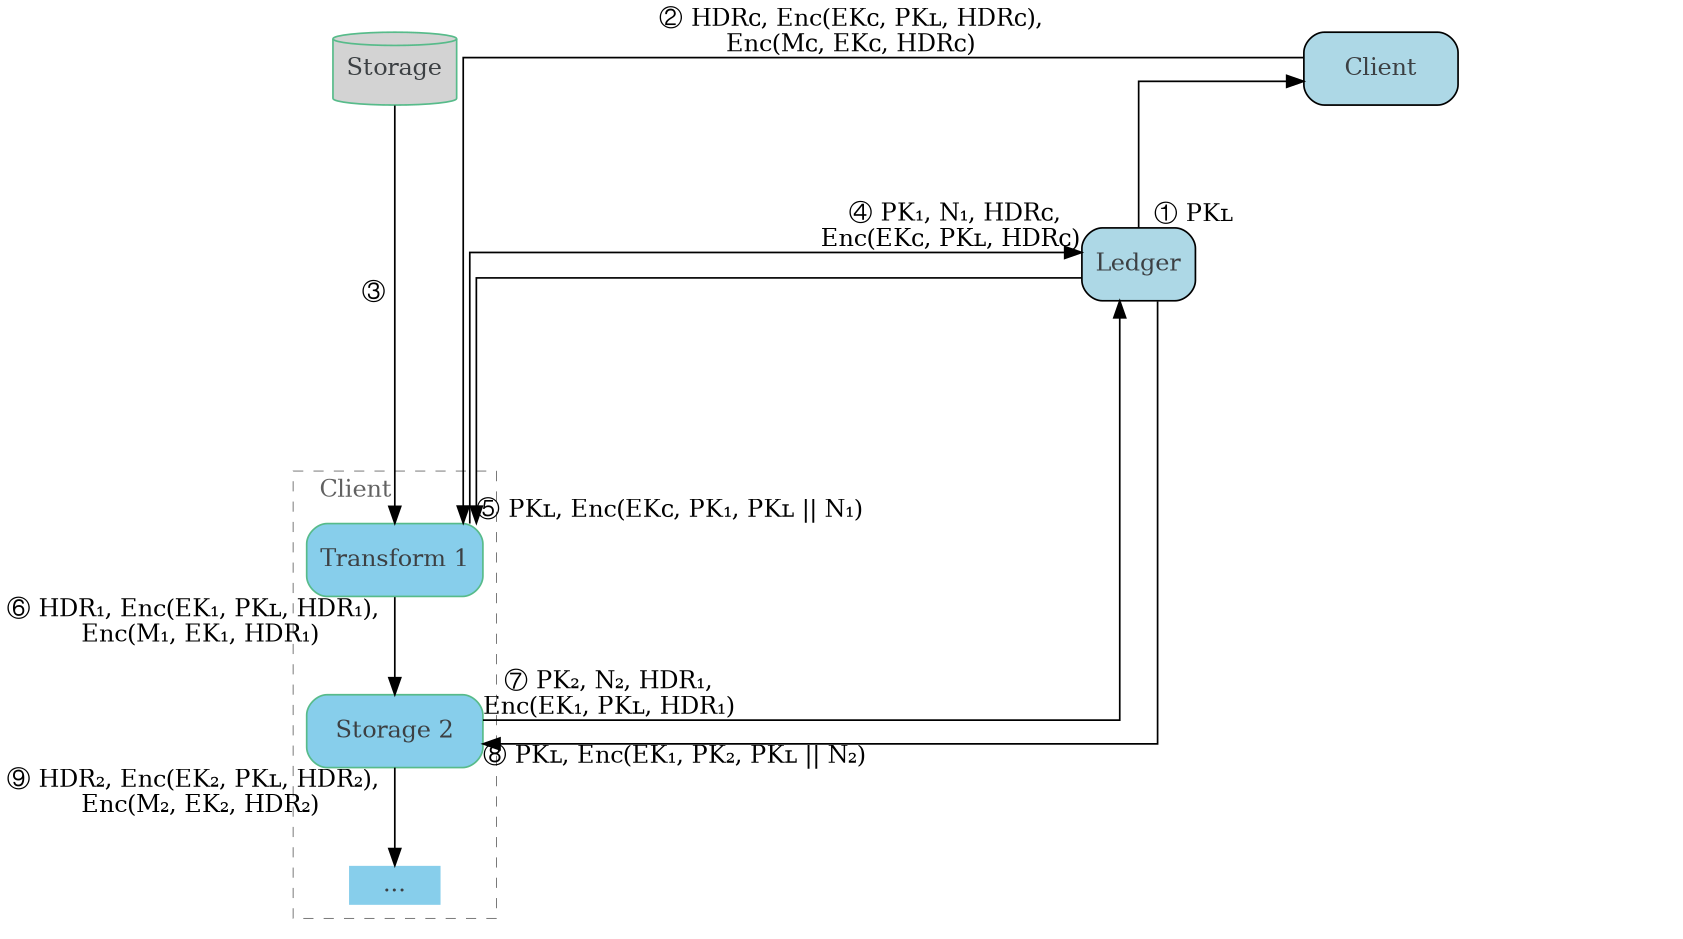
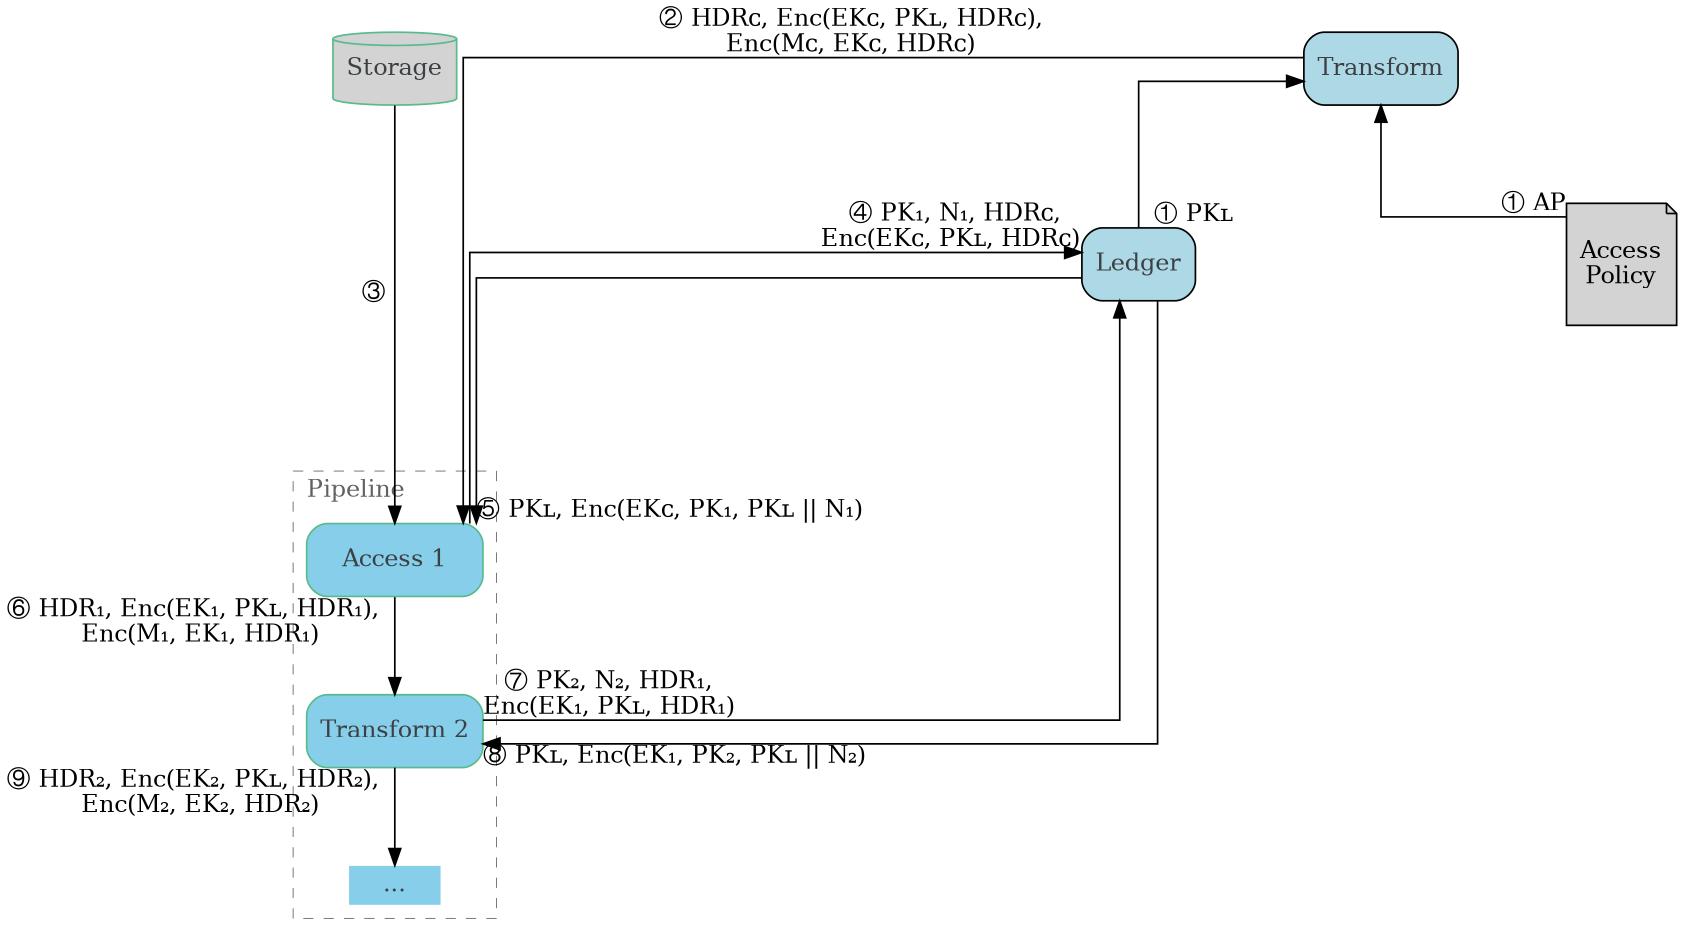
(1381, 69) -> (1381, 69)
none -> (1622, 264)
(356, 491) -> (356, 491)
(395, 560) -> (395, 560)
(395, 731) -> (395, 731)
